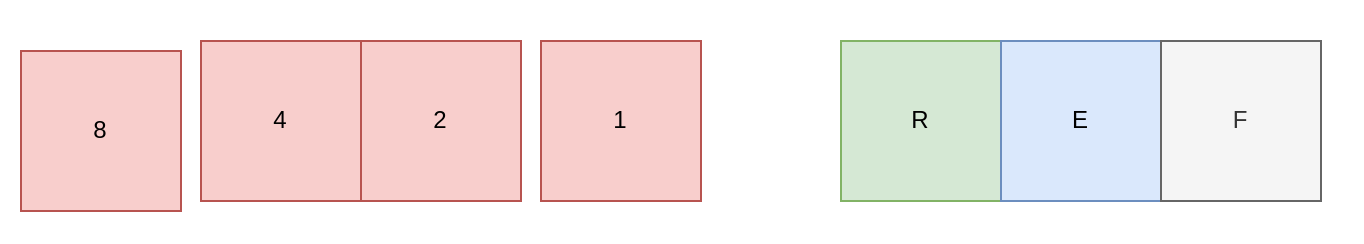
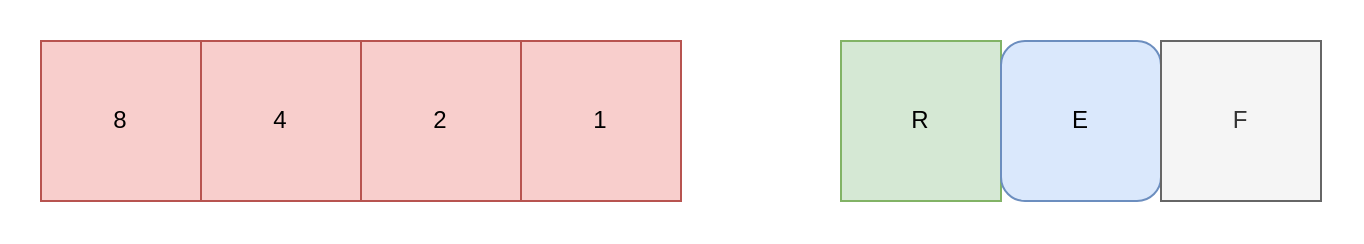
(621, 121) -> (601, 121)
(1081, 121) -> (1081, 121)
(101, 131) -> (121, 121)
